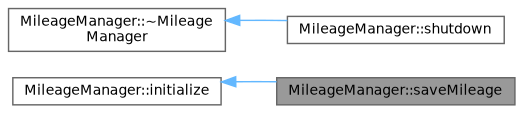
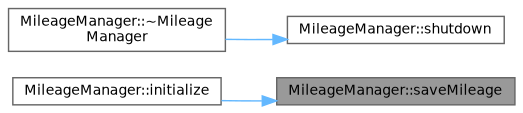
(264, 20) -> (249, 40)
(256, 82) -> (242, 101)
